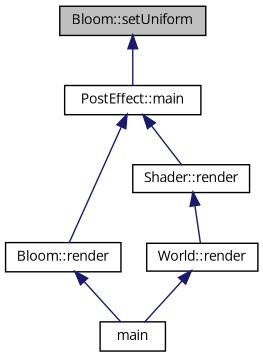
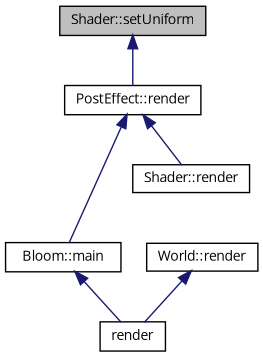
(133, 21) -> (133, 21)
(133, 100) -> (133, 100)
(198, 225) -> none
(63, 257) -> (63, 257)
(133, 336) -> (133, 336)
